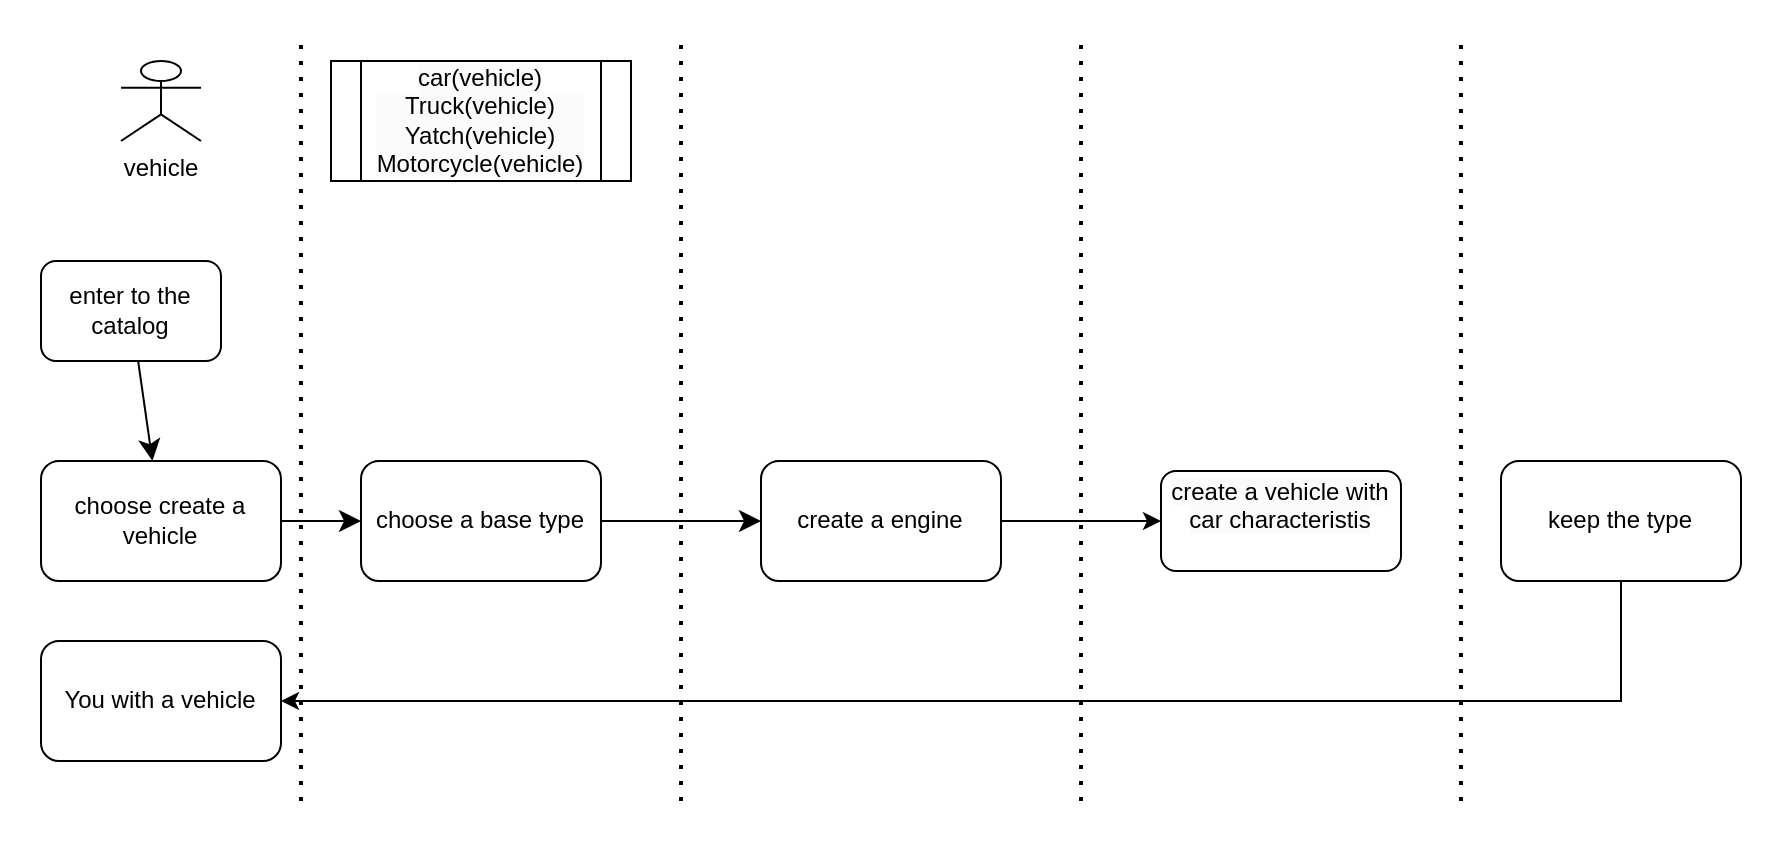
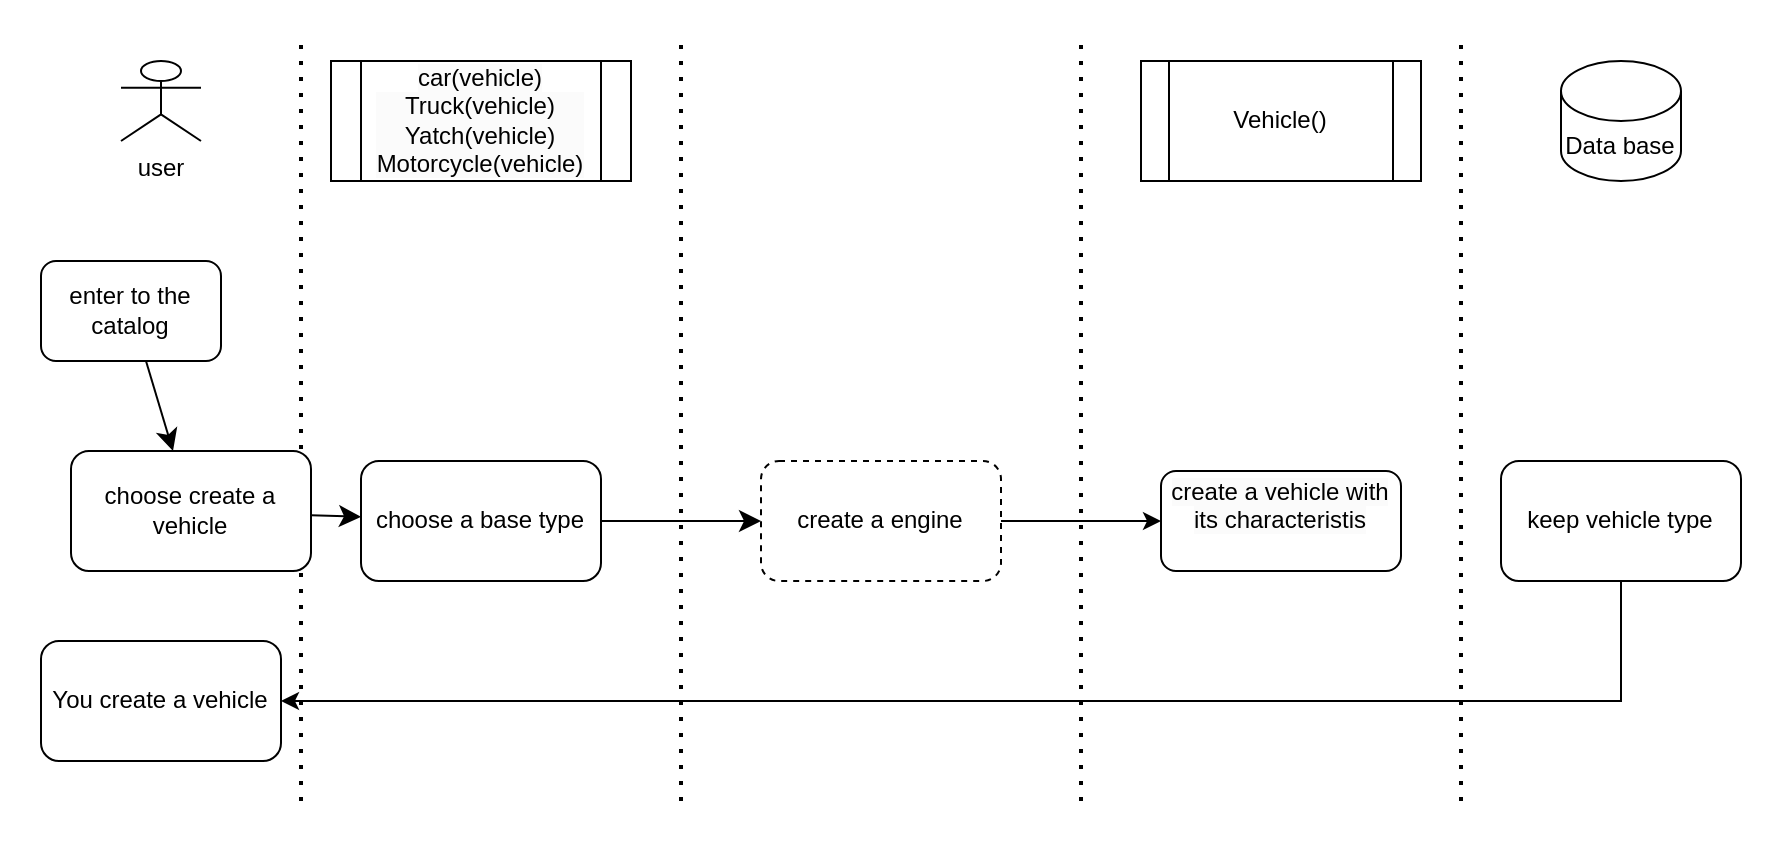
none -> (1281, 121)
none -> (1621, 121)
(162, 169) -> (162, 169)
(161, 521) -> (191, 511)
(881, 521) -> (881, 521)
(1281, 521) -> (1281, 521)
(1621, 521) -> (1621, 521)
(161, 701) -> (161, 701)
